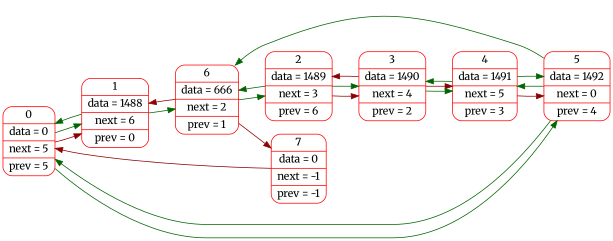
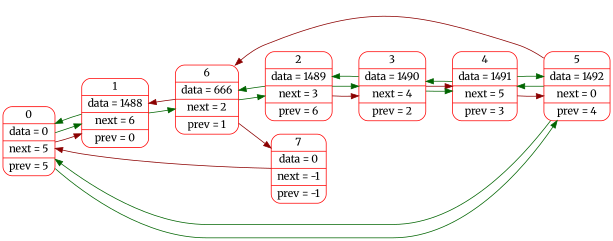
(391, 16) -> (391, 16)
(349, 76) -> (349, 76)
